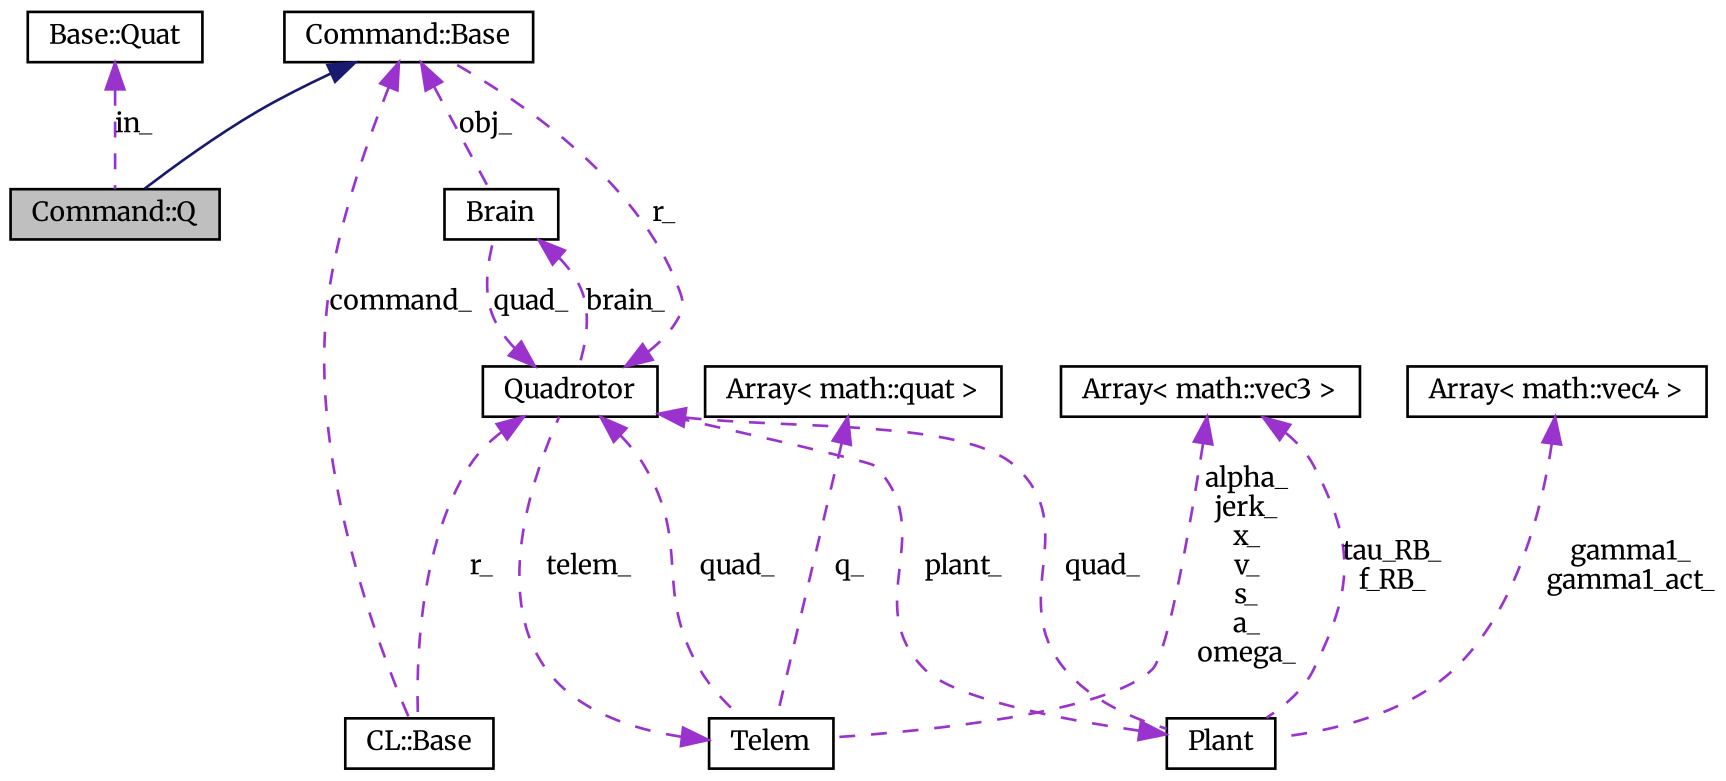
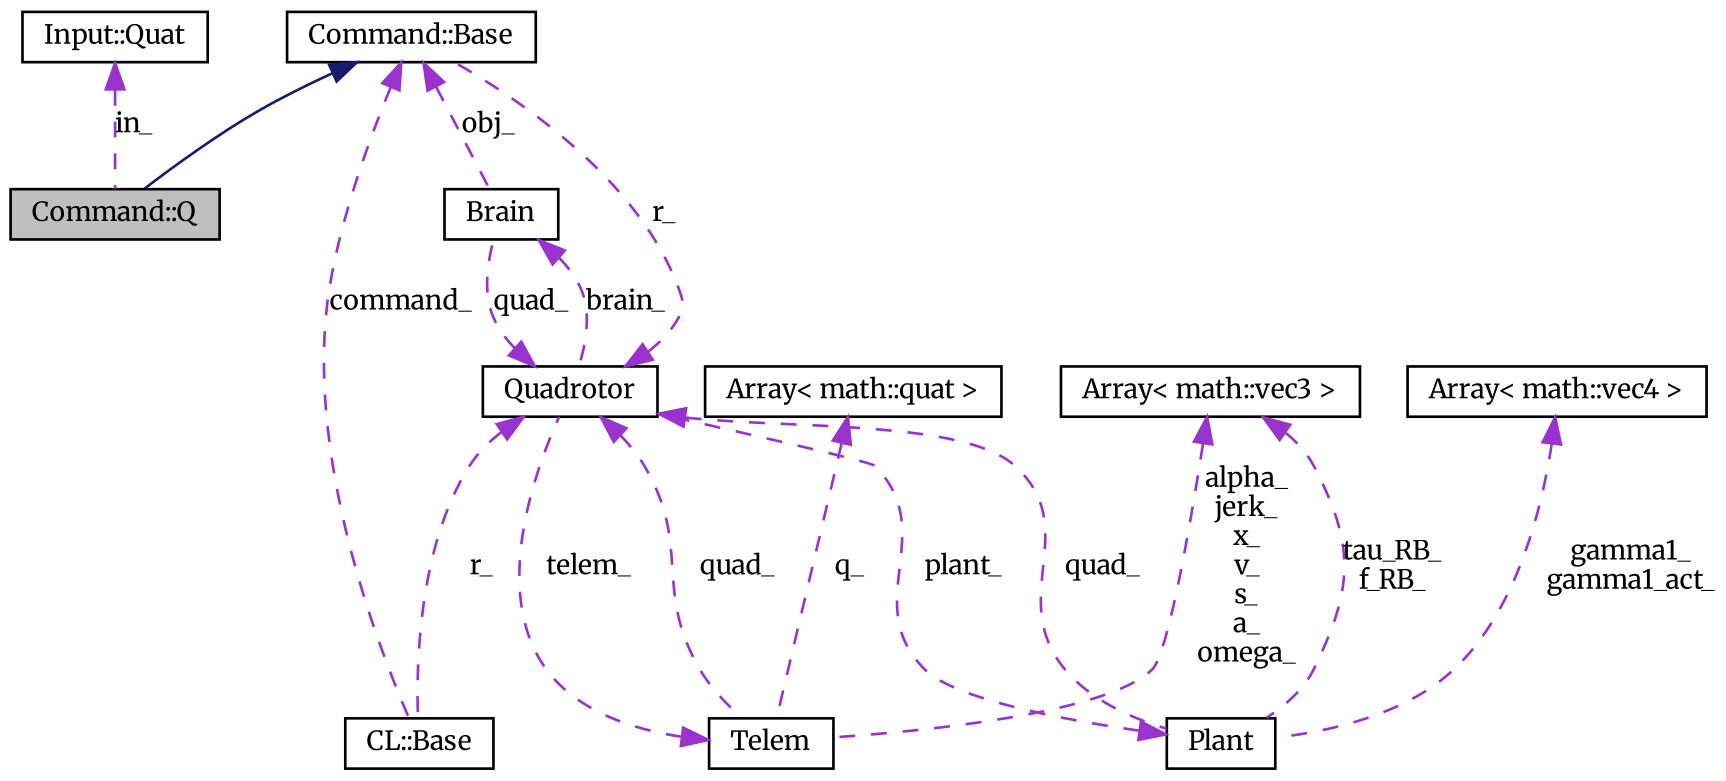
(115, 37) -> (115, 37)
